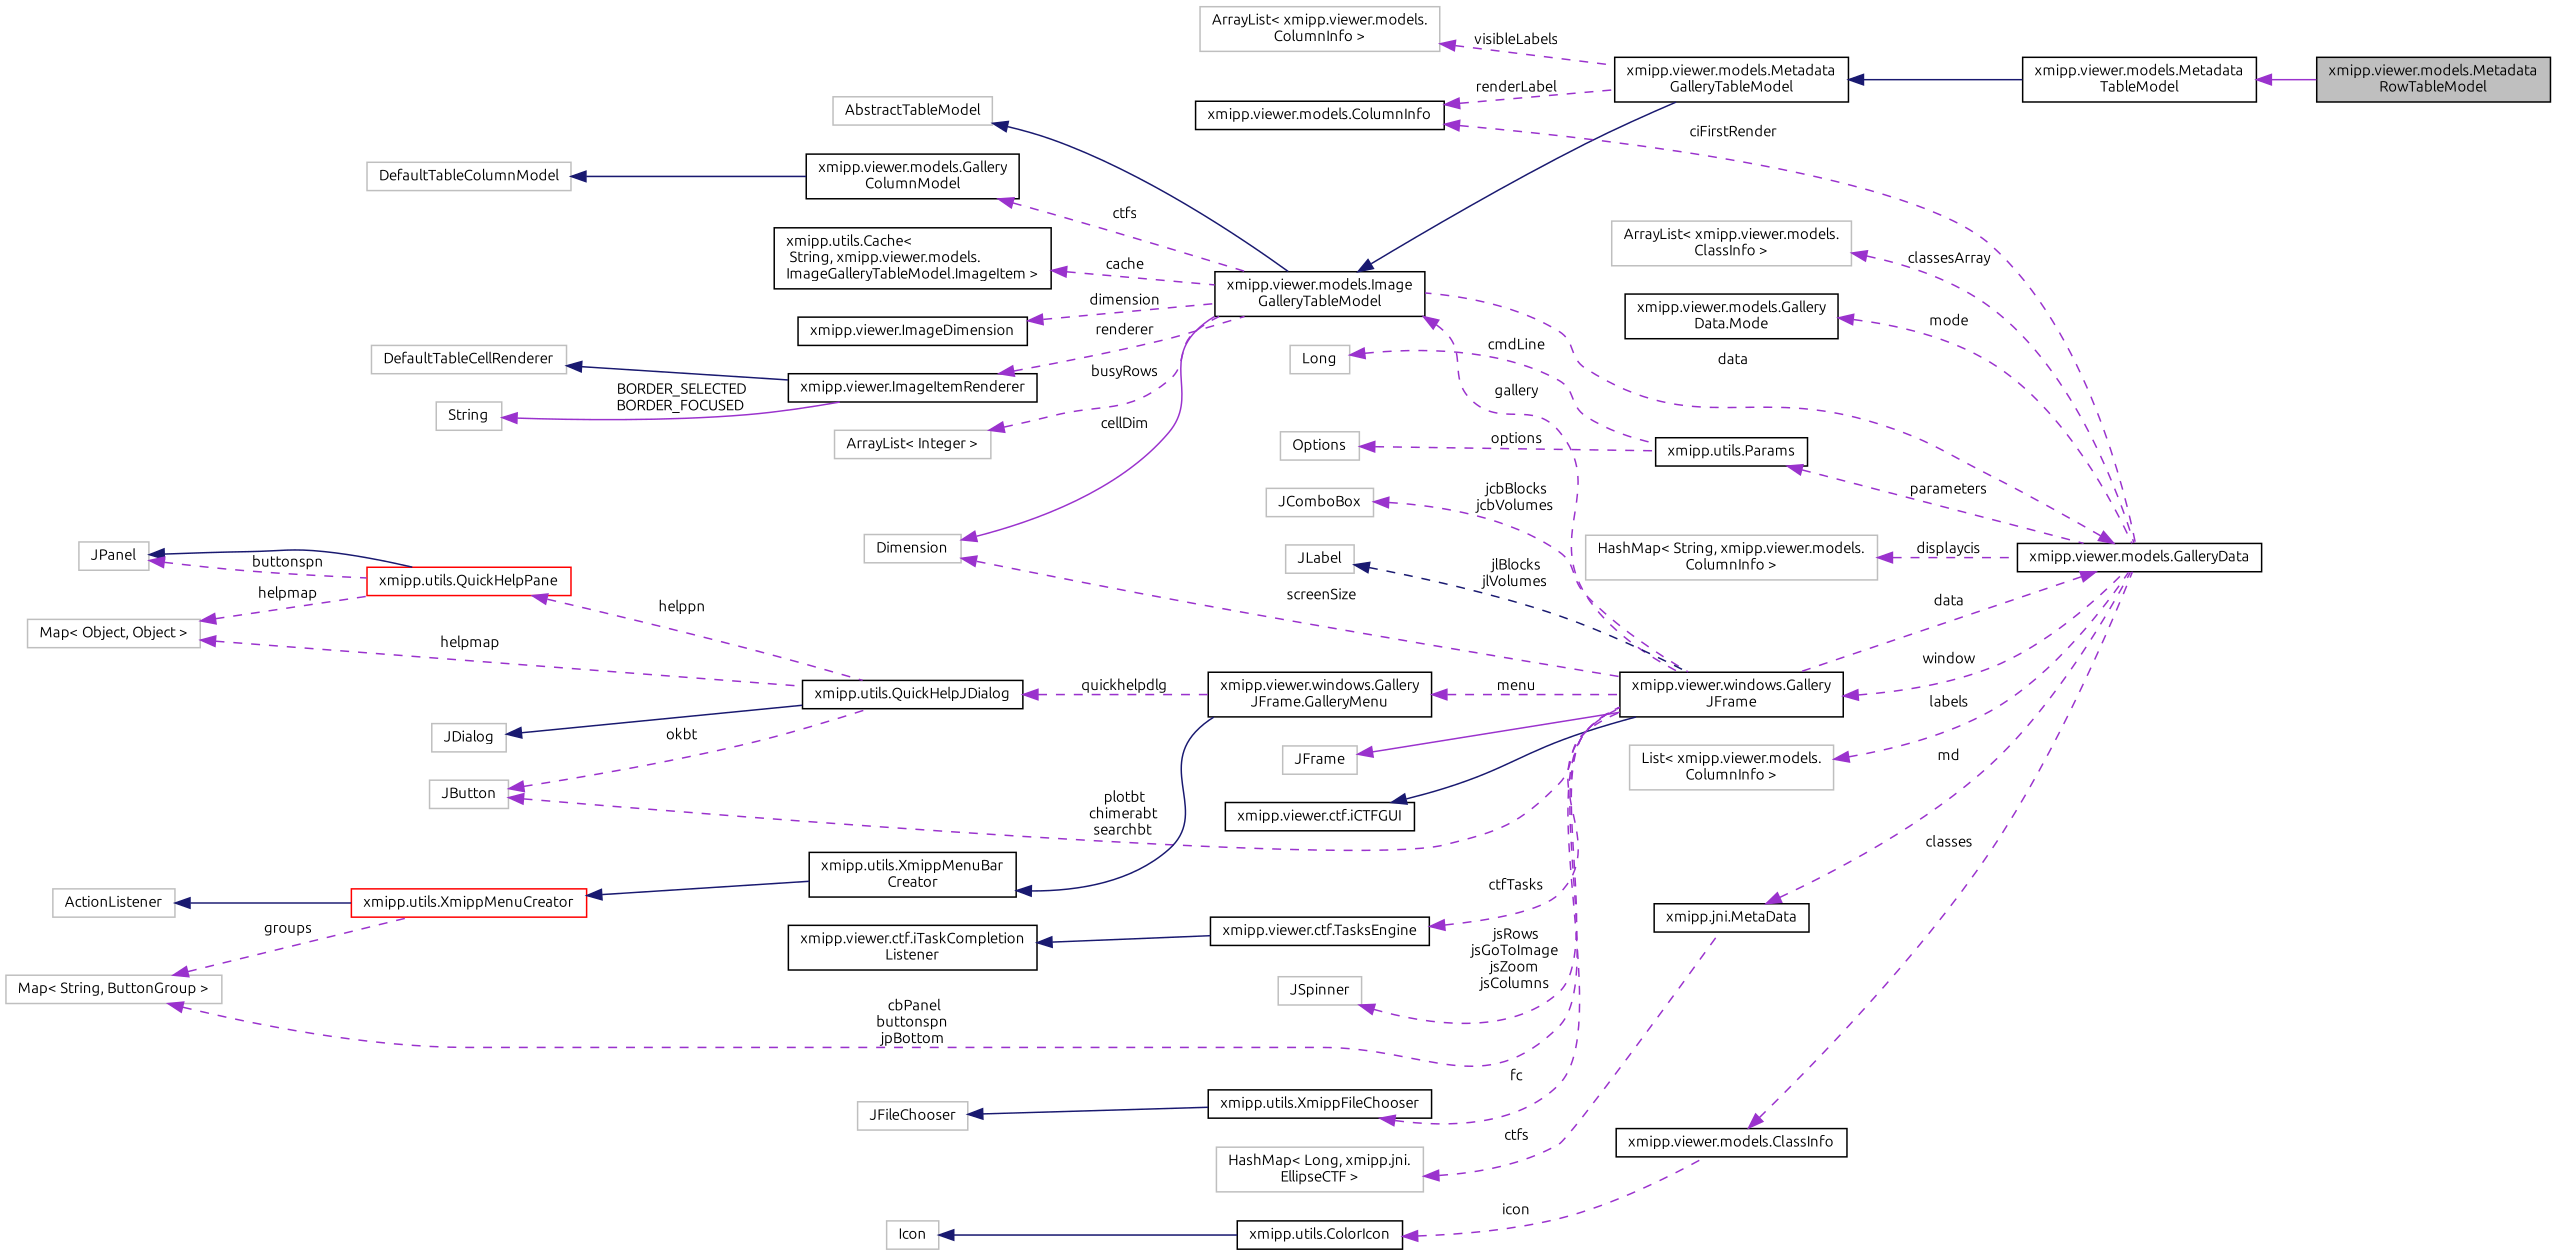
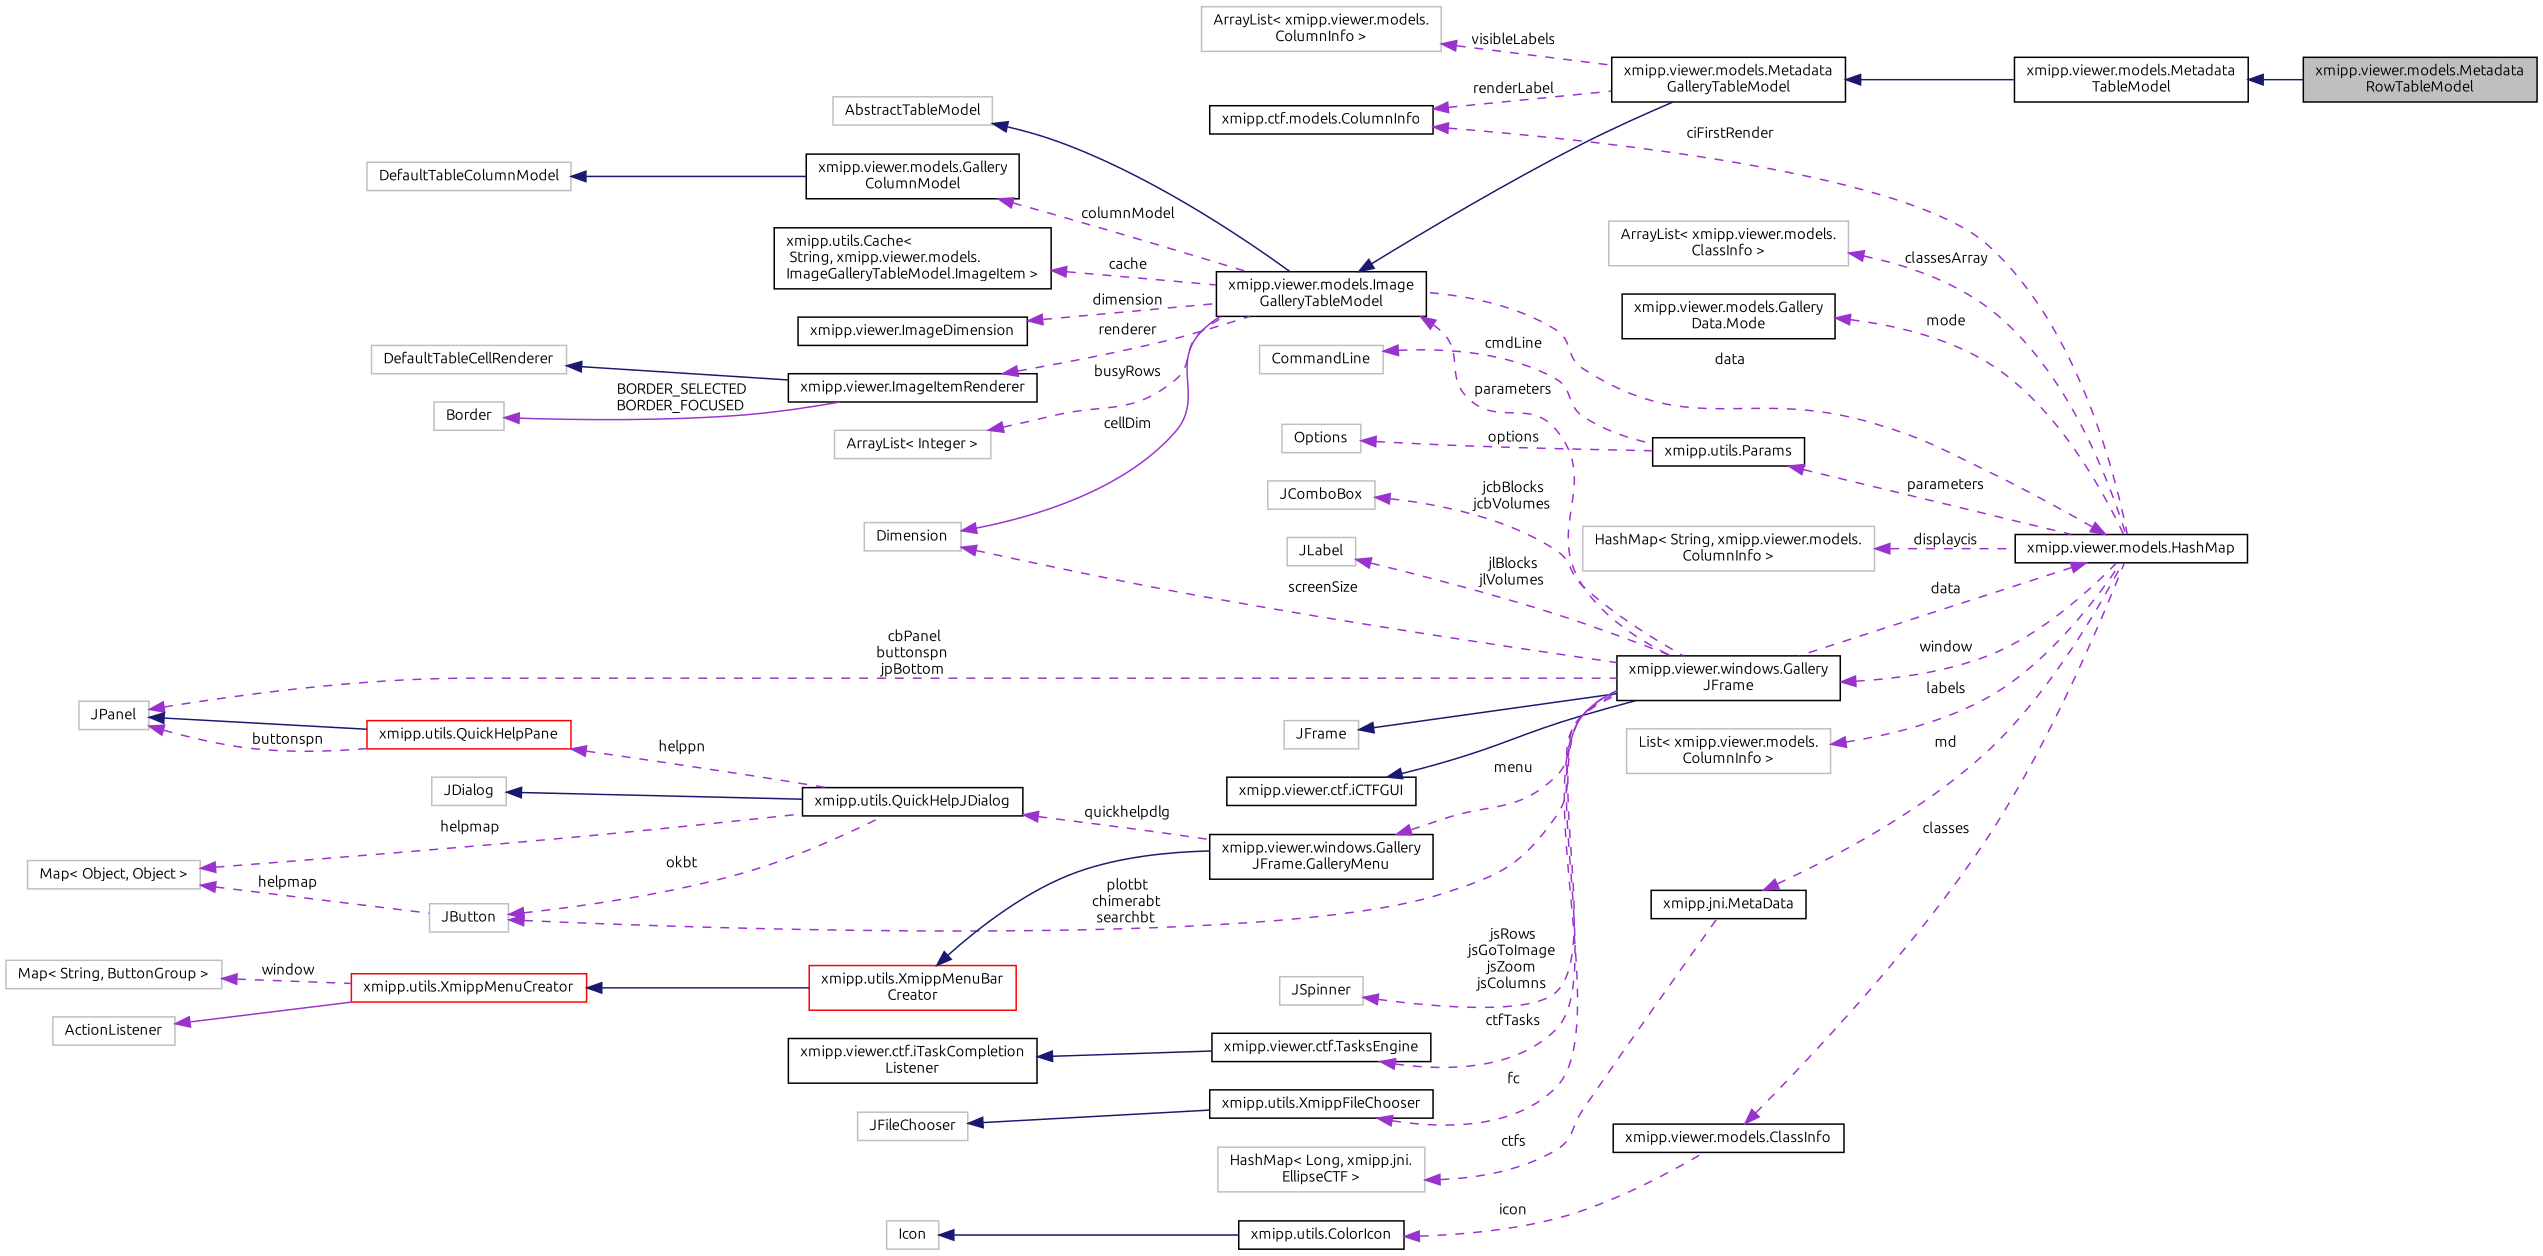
(2294, 80) -> (2283, 80)
(1320, 115) -> (1321, 120)
(1123, 214) -> (1126, 214)
(1320, 360) -> (1321, 360)
(1515, 392) -> (1512, 390)
(469, 416) -> (469, 416)
(2140, 558) -> (2131, 549)
(294, 607) -> (322, 900)
(1532, 607) -> (1523, 604)
(1496, 732) -> (1495, 711)
(913, 875) -> (913, 988)
(271, 903) -> (271, 1012)
(287, 929) -> (287, 971)
(1047, 1047) -> (890, 678)
